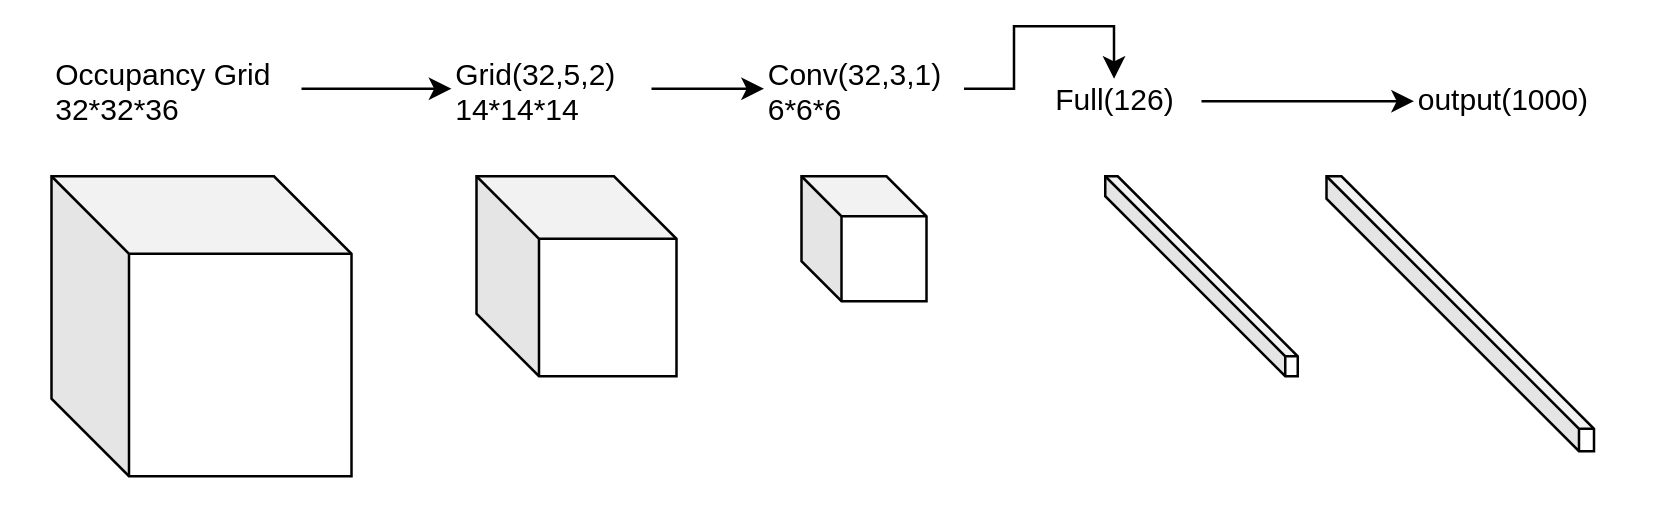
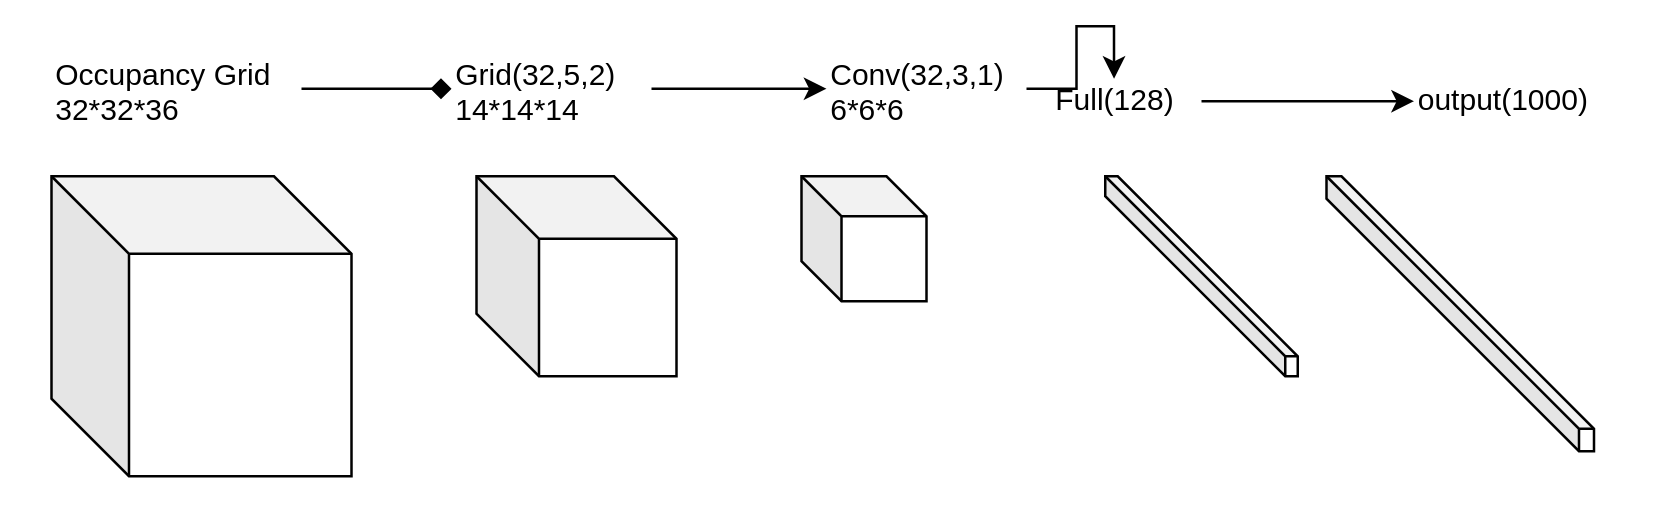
(432, 89) -> (431, 89)
(864, 89) -> (926, 89)
(1124, 102) -> (1124, 102)
